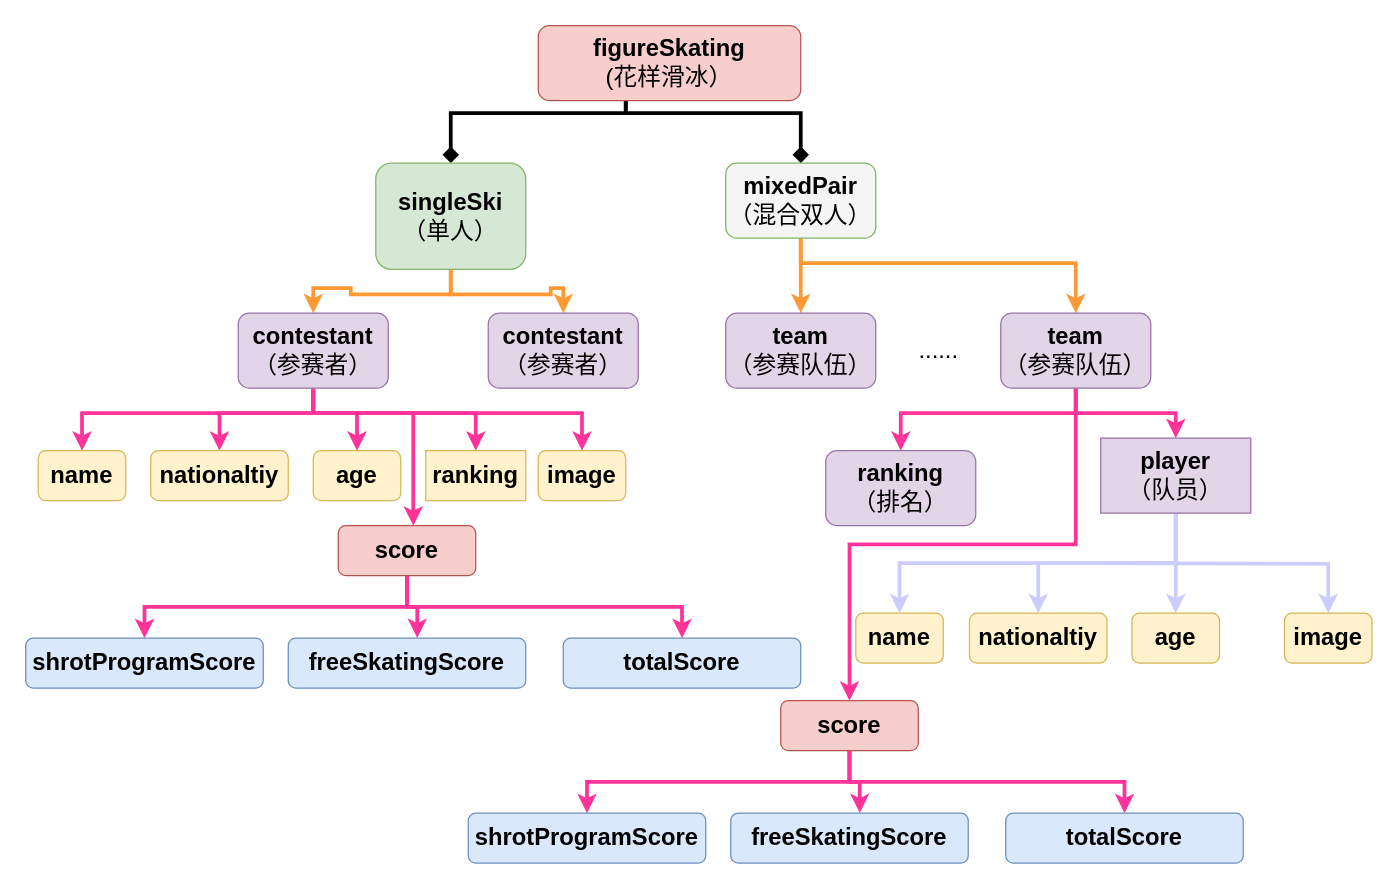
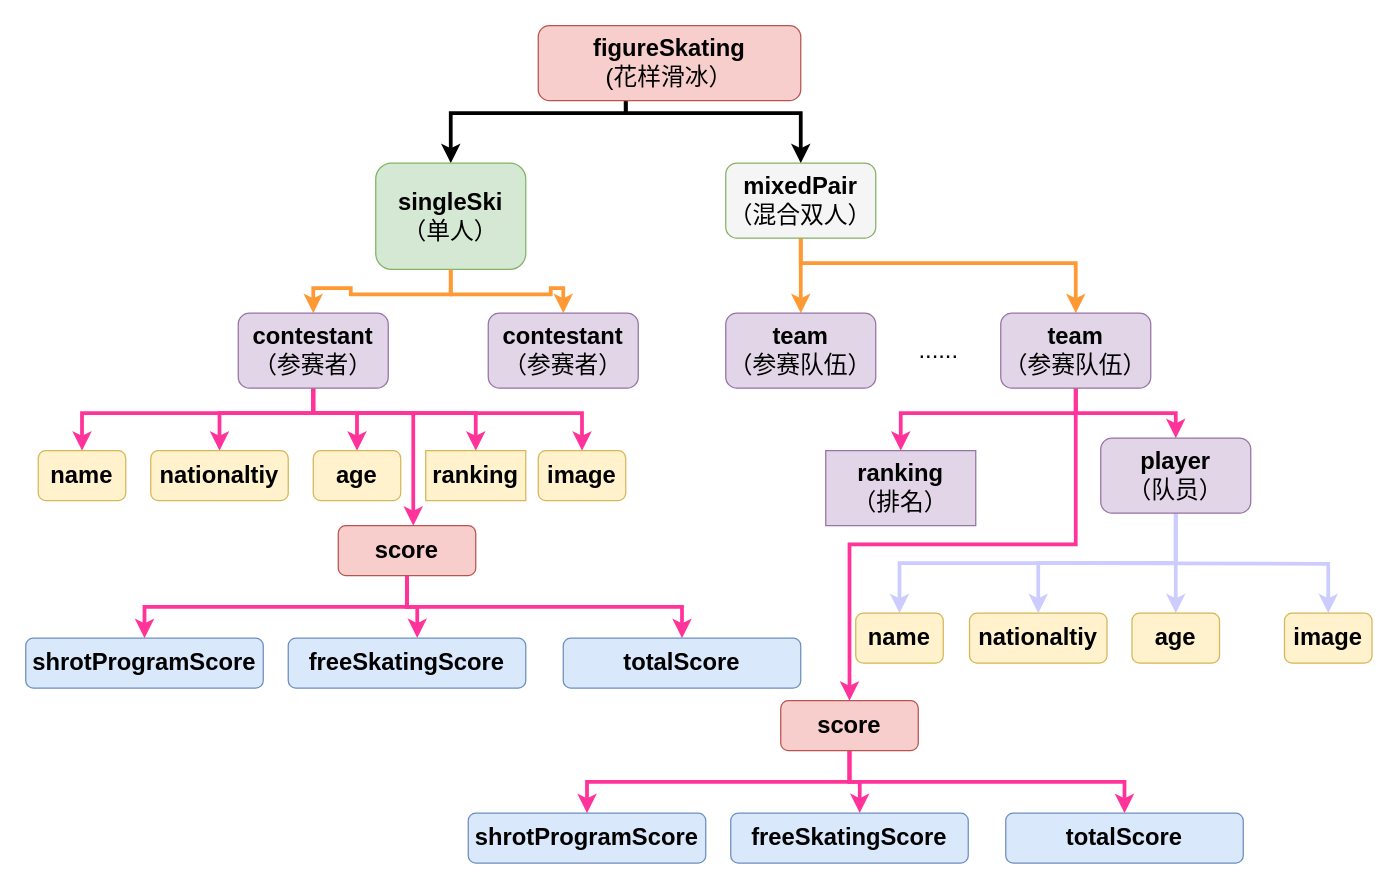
(451, 147) -> (451, 147)
(801, 147) -> (801, 147)
(1176, 476) -> (1176, 476)
(901, 488) -> (901, 488)
